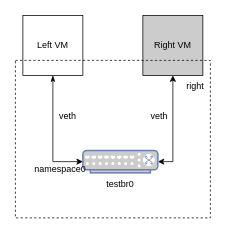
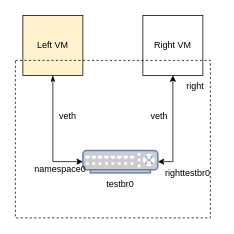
(53, 45) -> (53, 45)
(173, 45) -> (173, 45)
none -> (188, 173)
